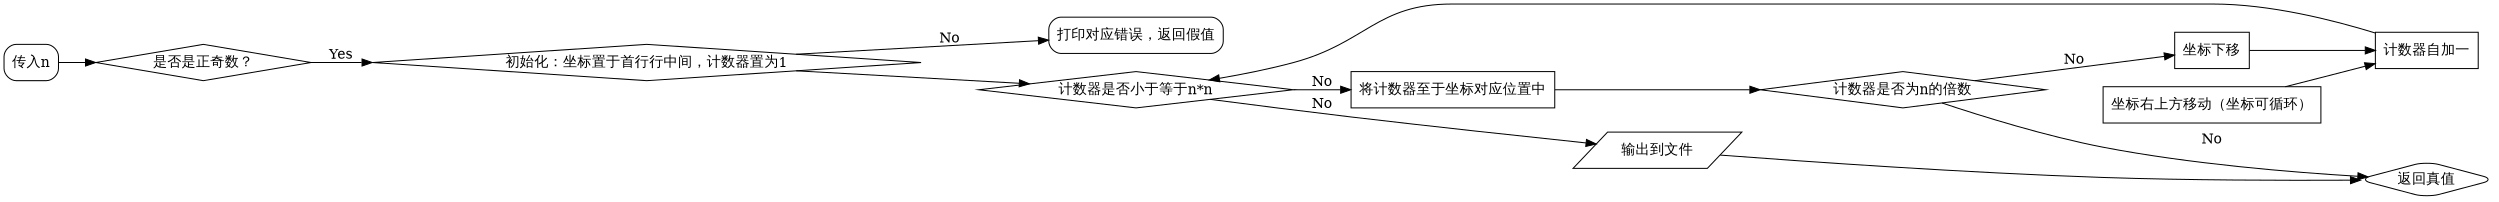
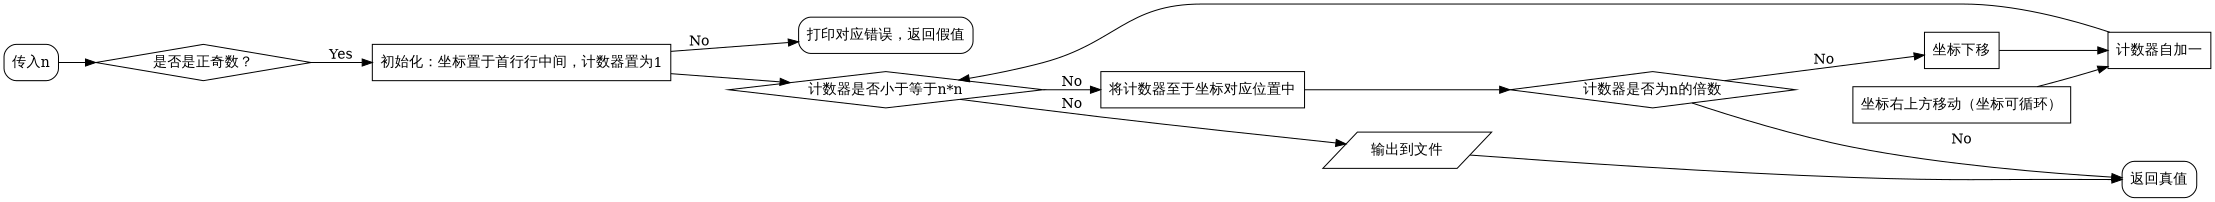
(647, 63) -> (522, 63)
(2427, 179) -> (2159, 179)
